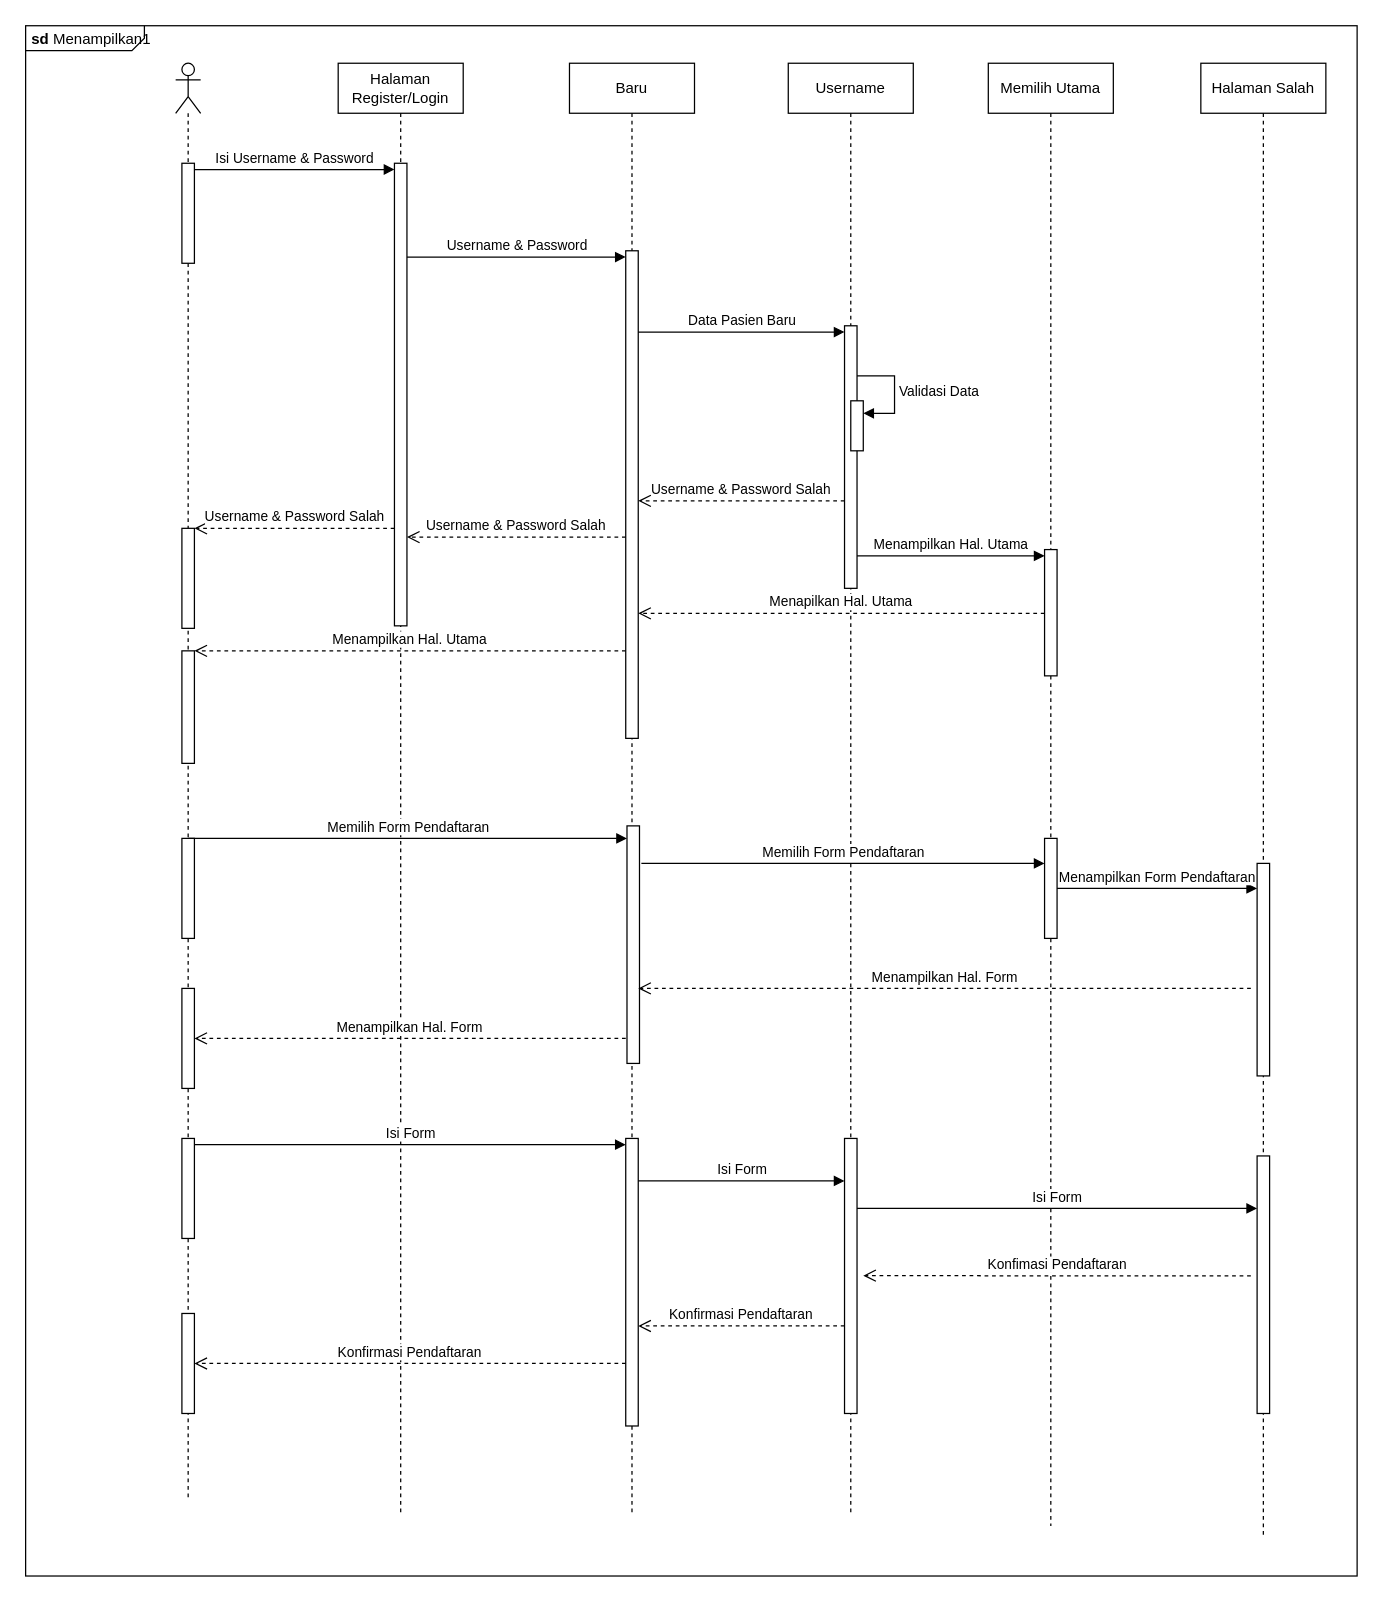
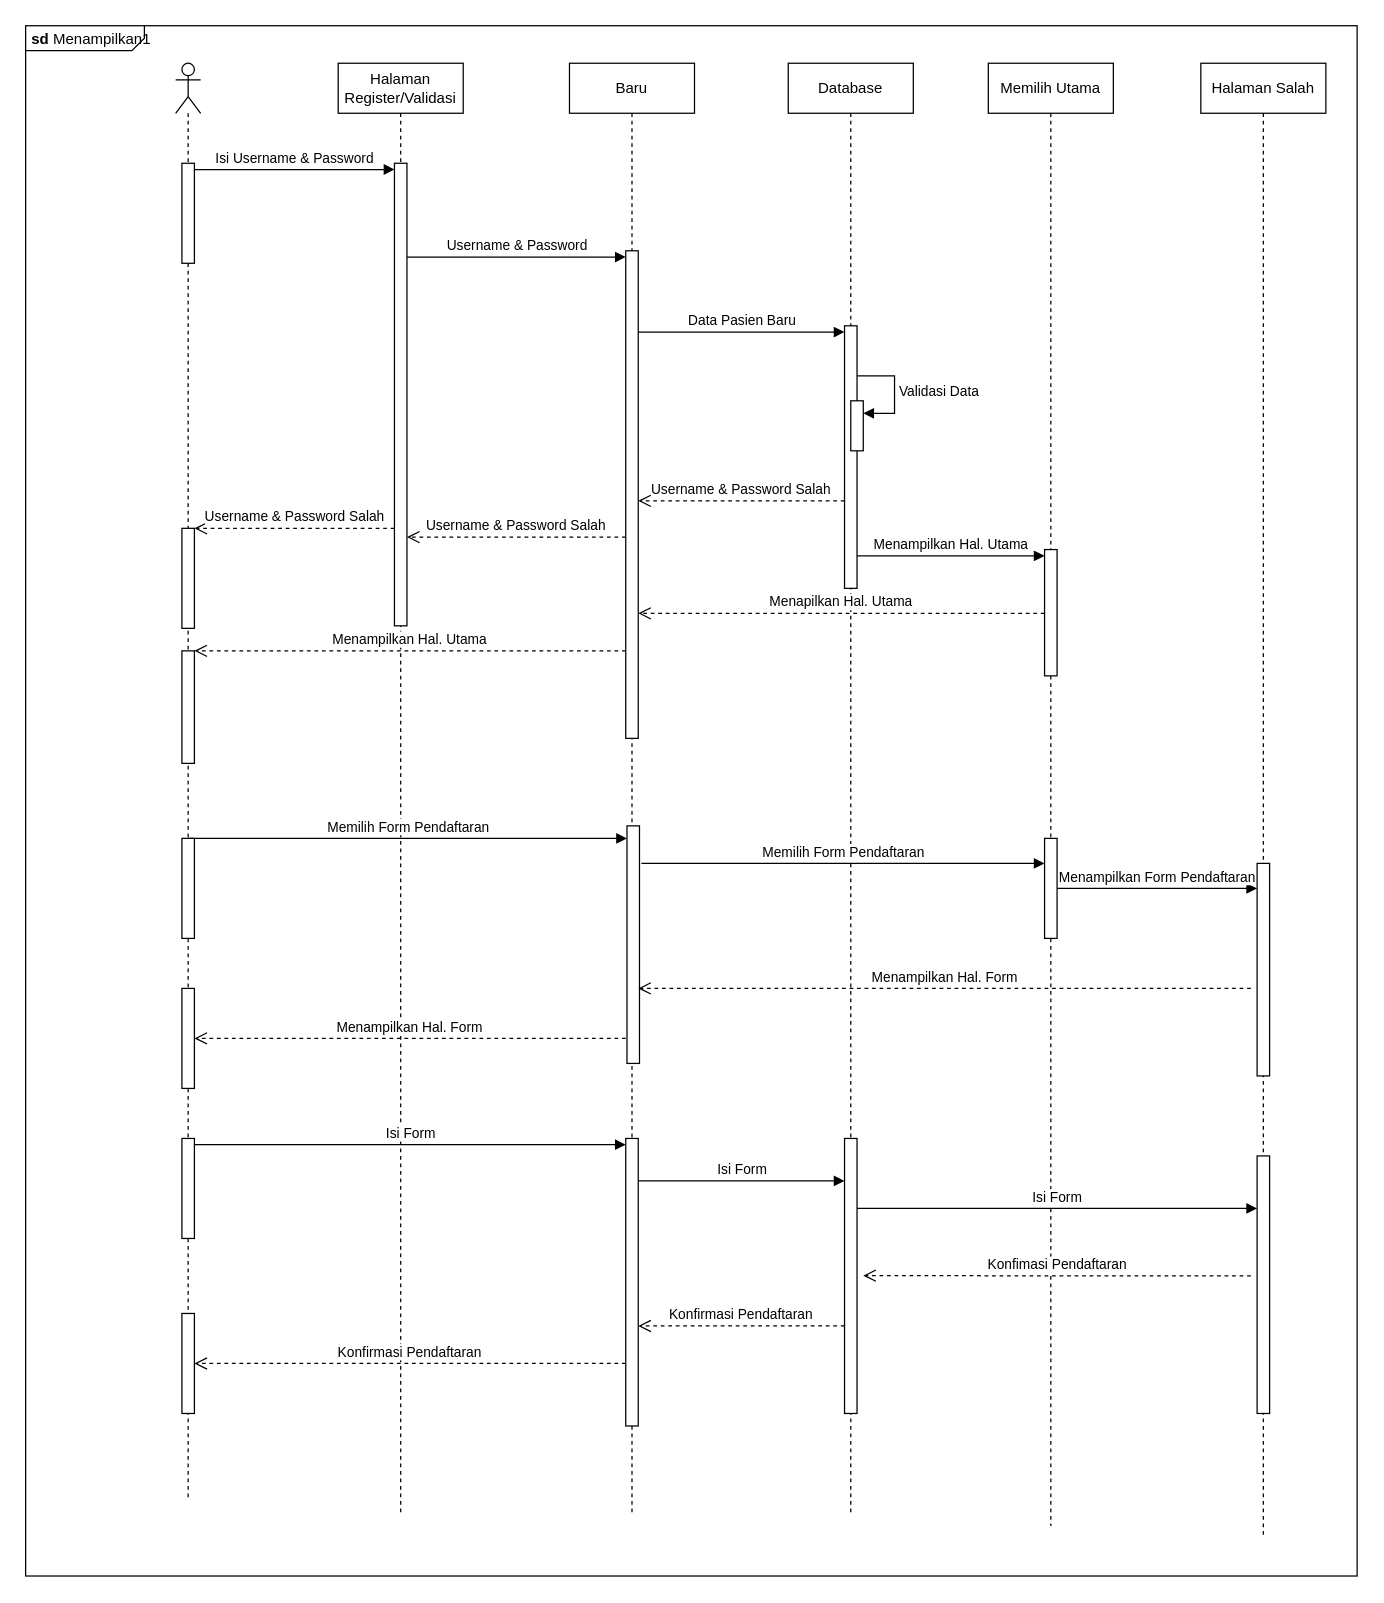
(401, 88) -> (401, 88)
(851, 88) -> (851, 88)
